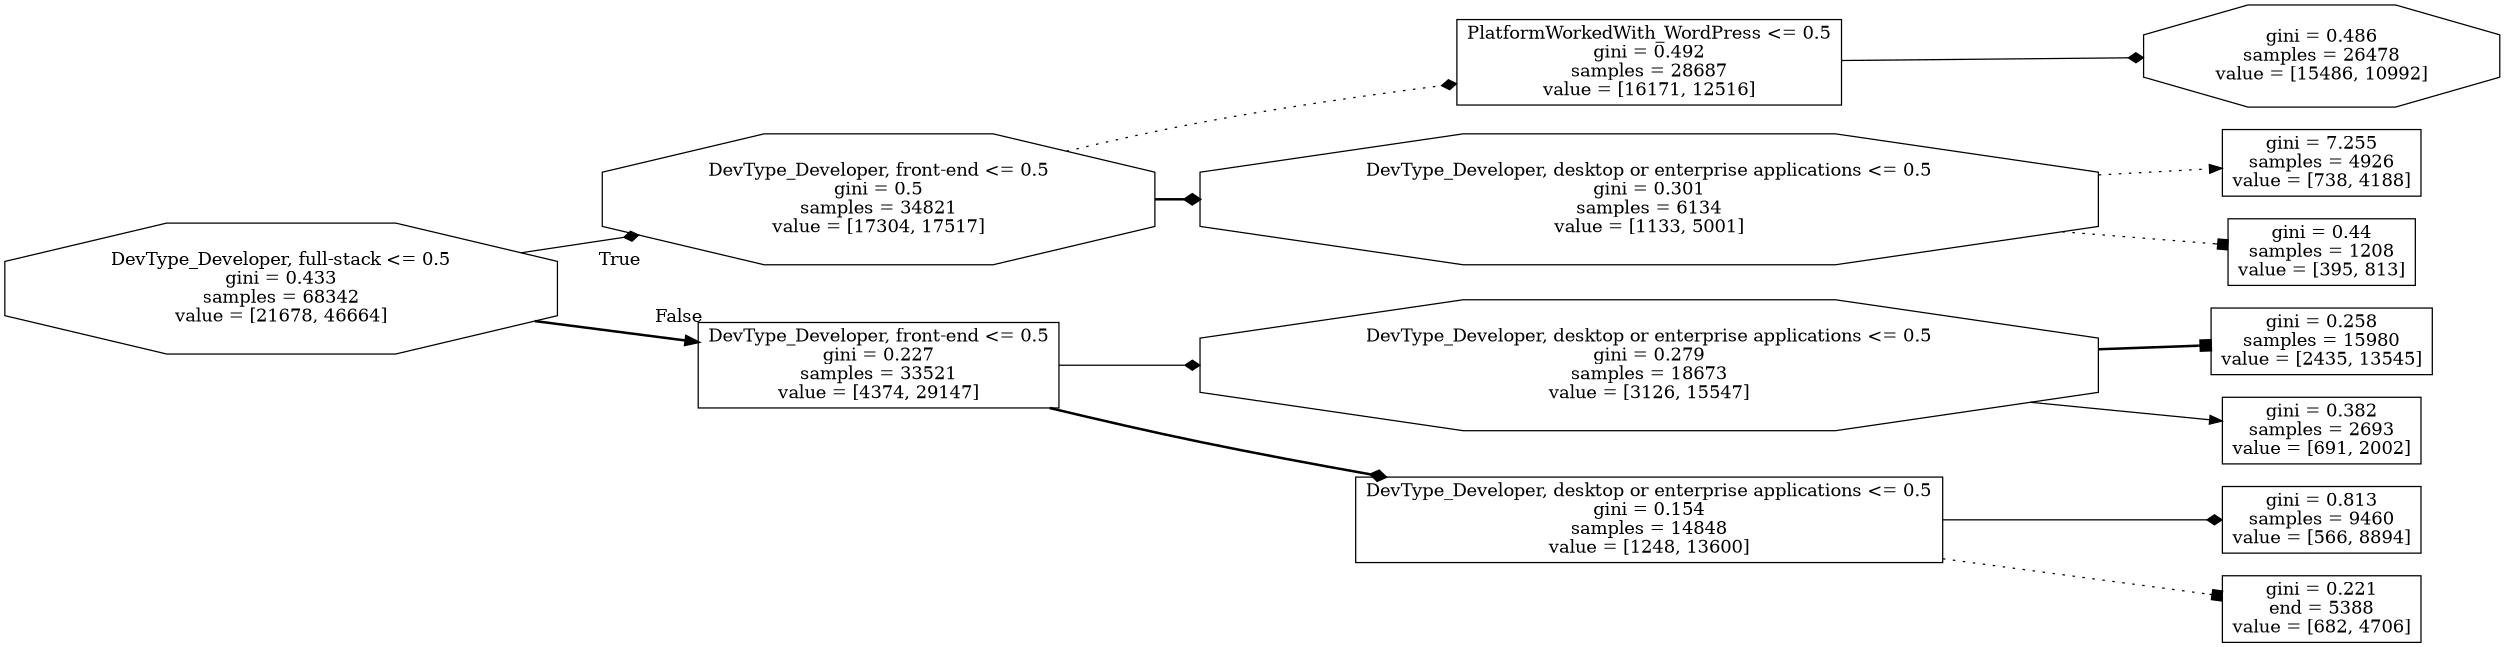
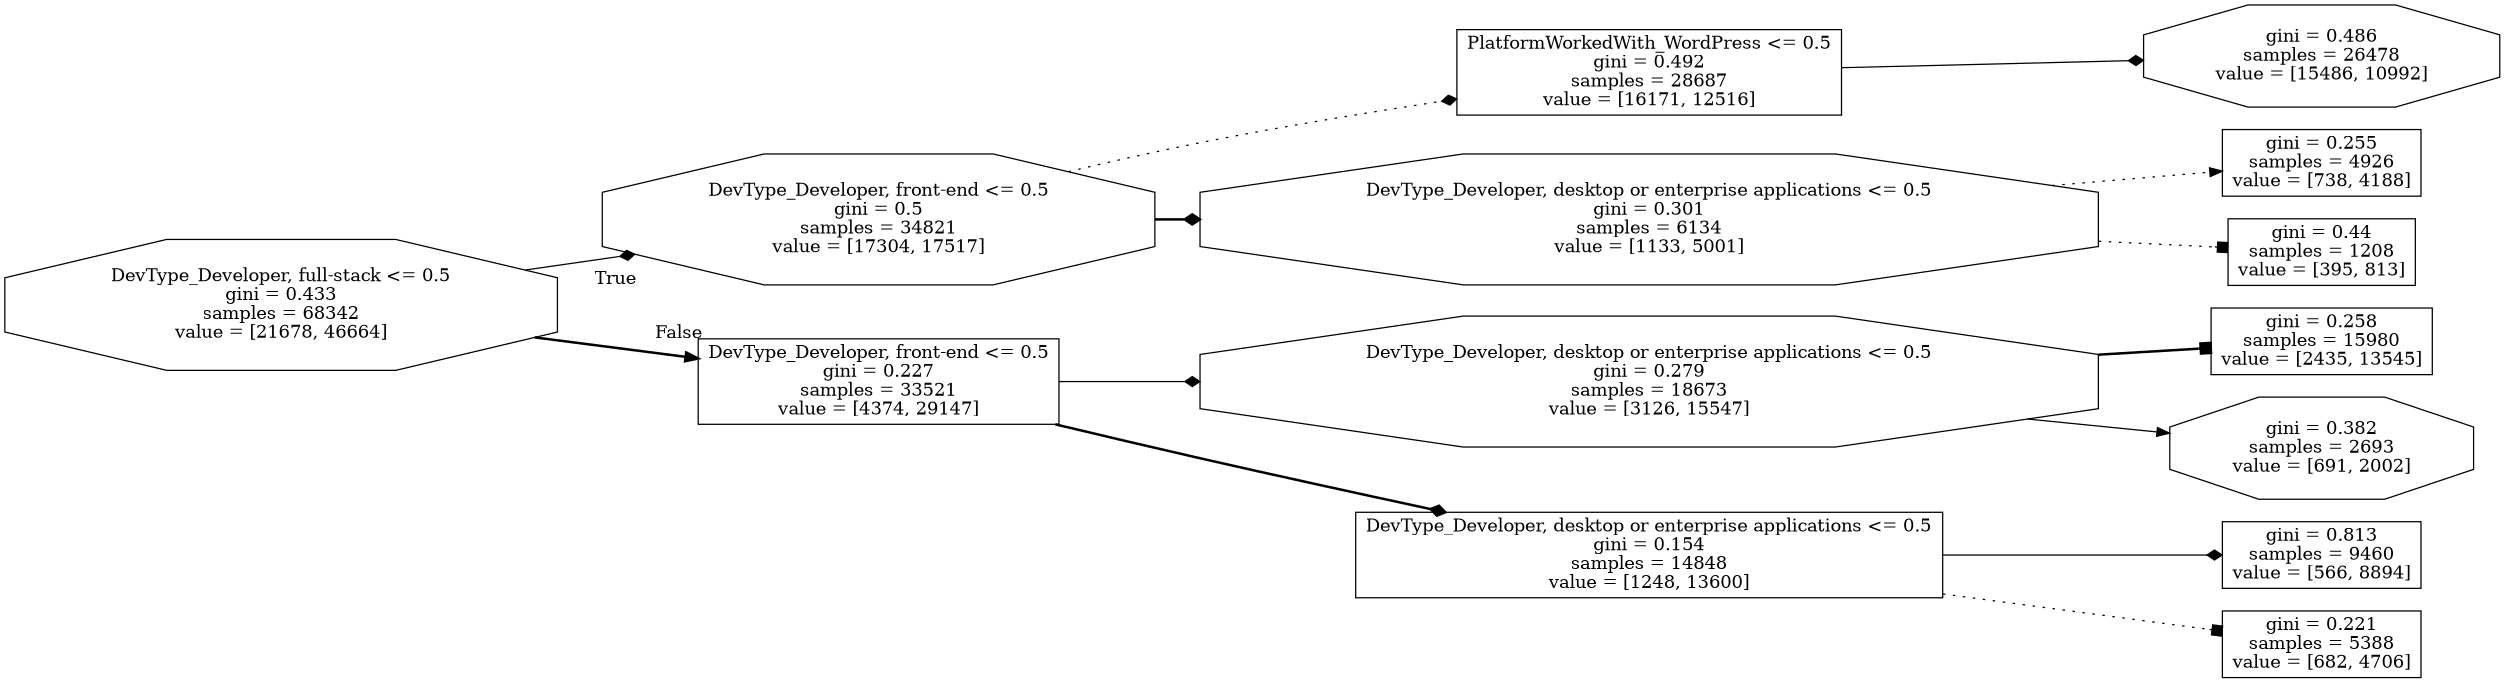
(2322, 163) -> (2322, 163)
(2322, 431) -> (2322, 448)
(2322, 609) -> (2322, 644)
